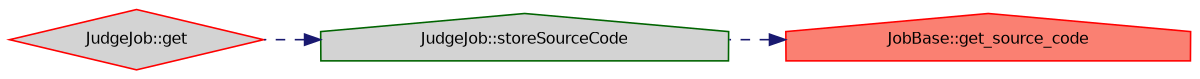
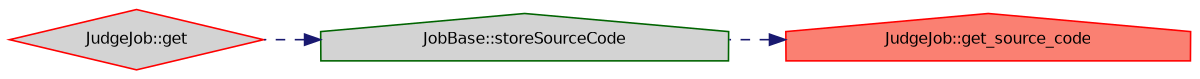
(525, 40) -> (525, 40)
(988, 40) -> (988, 40)
